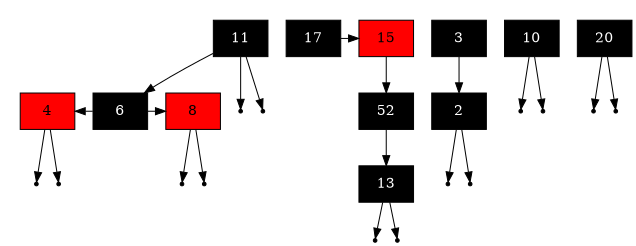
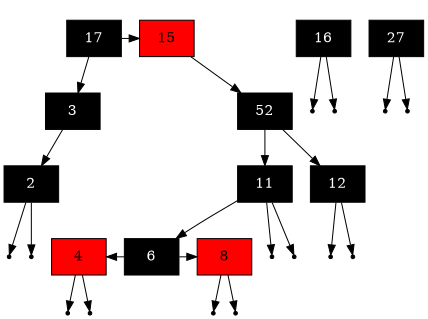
(532, 38) -> (324, 38)
(605, 38) -> (396, 38)
none -> (84, 71)
none -> (265, 143)
(386, 184) -> (338, 184)
